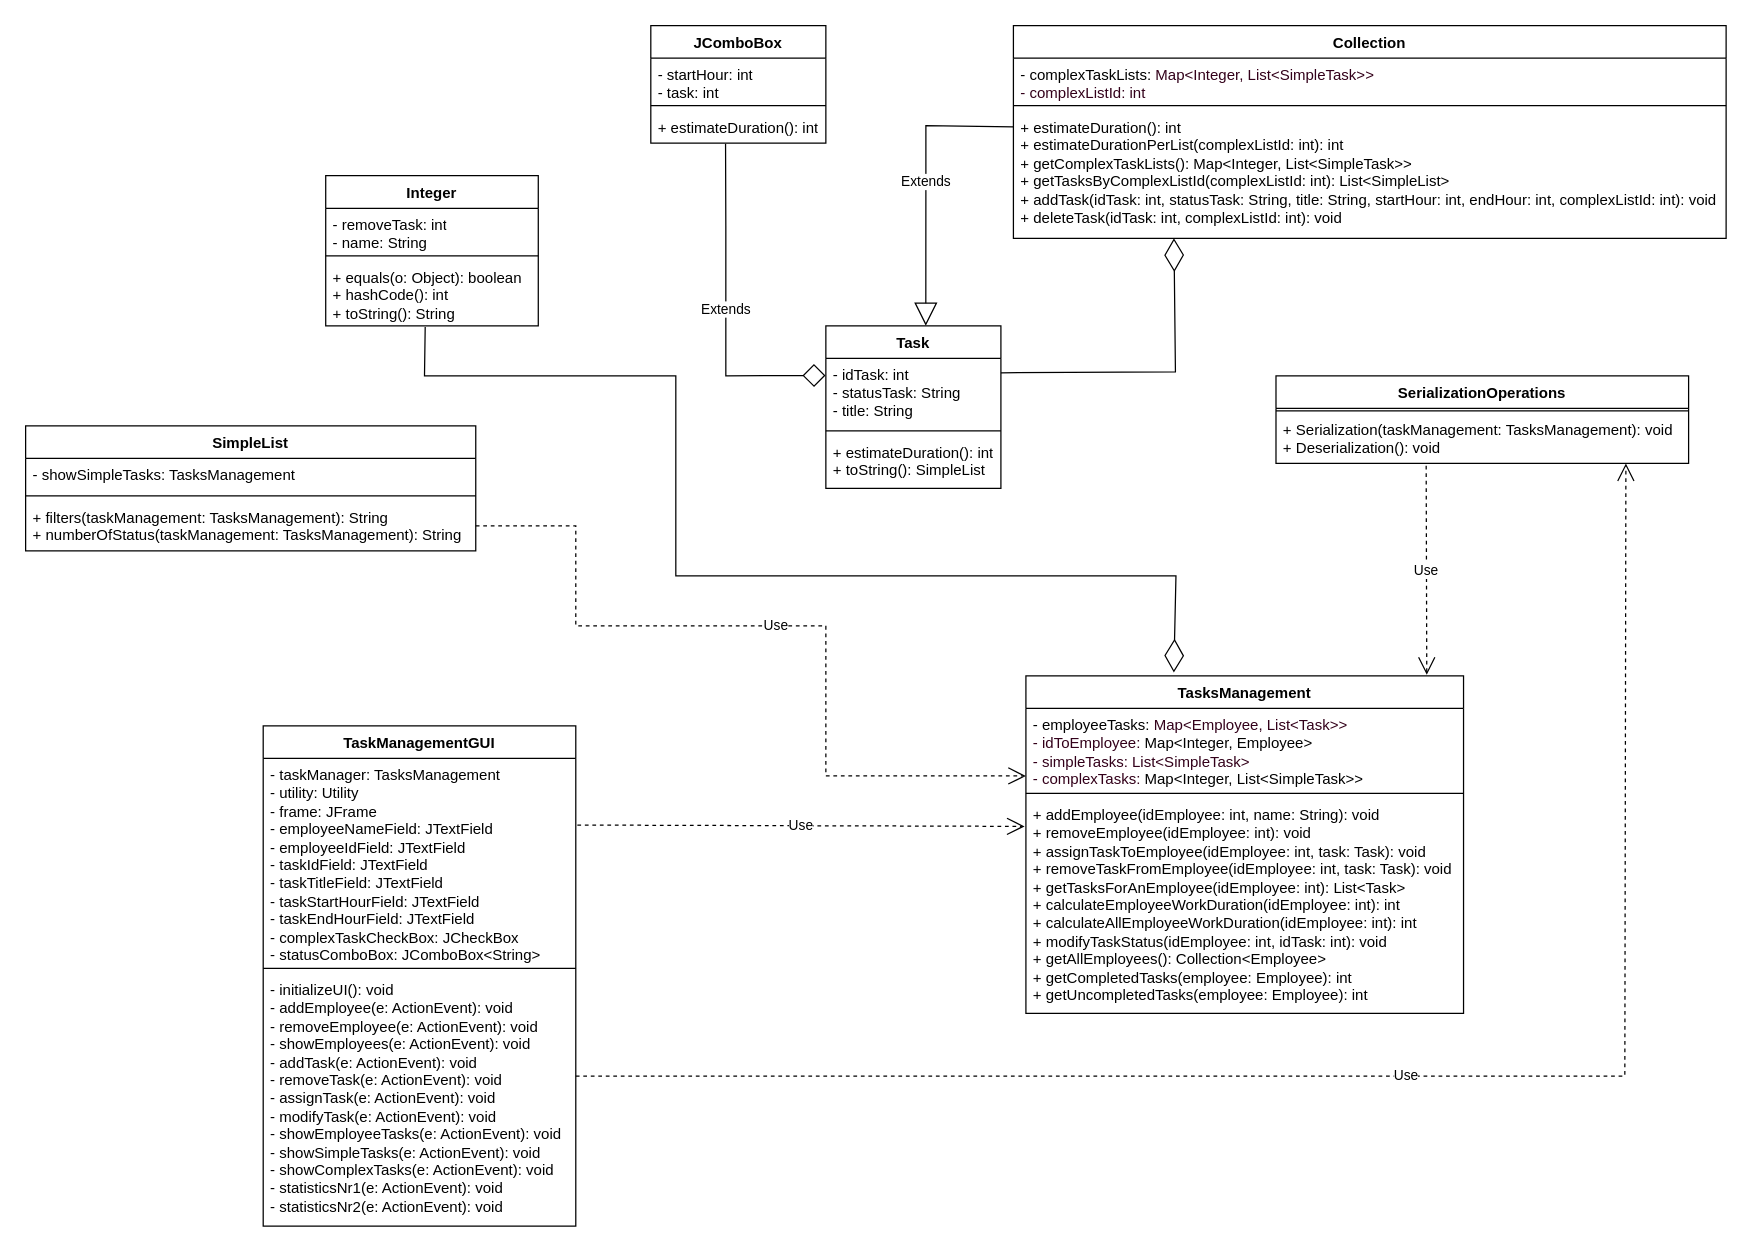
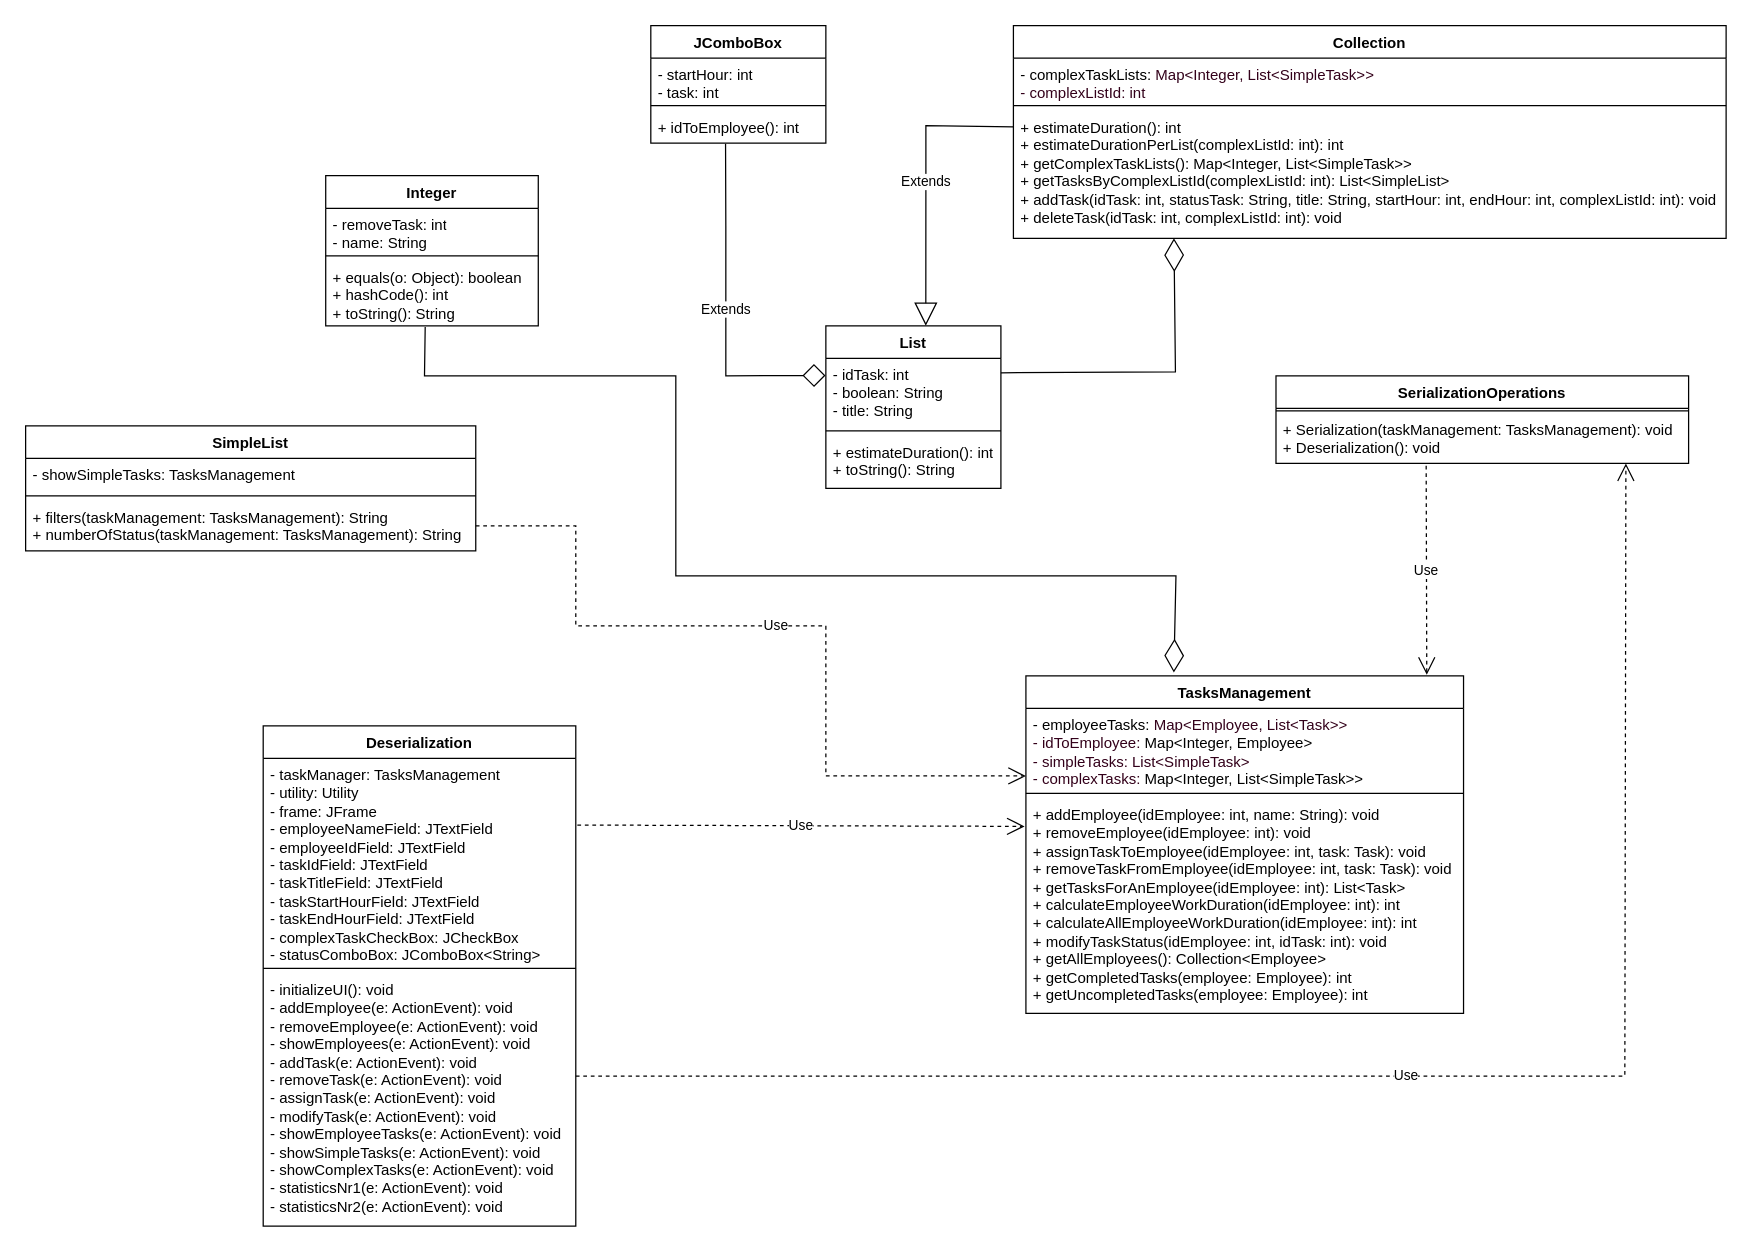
(739, 137) -> (735, 128)
(913, 343) -> (913, 343)
(909, 394) -> (895, 394)
(914, 480) -> (914, 471)
(419, 743) -> (419, 743)
